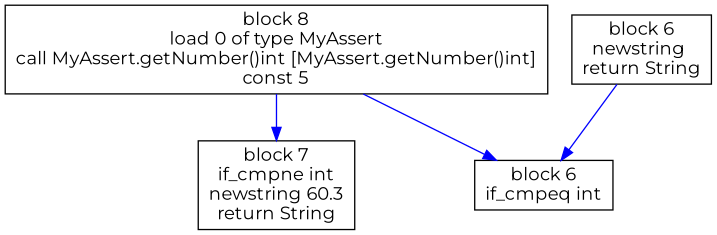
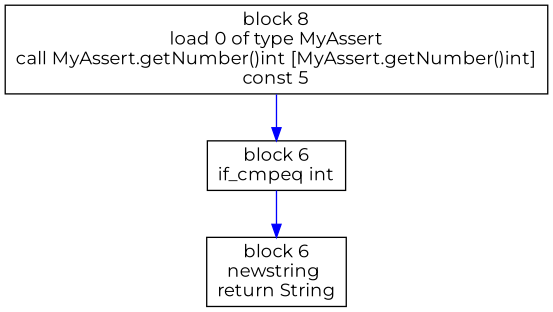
(593, 117) -> (276, 207)
(276, 185) -> none
